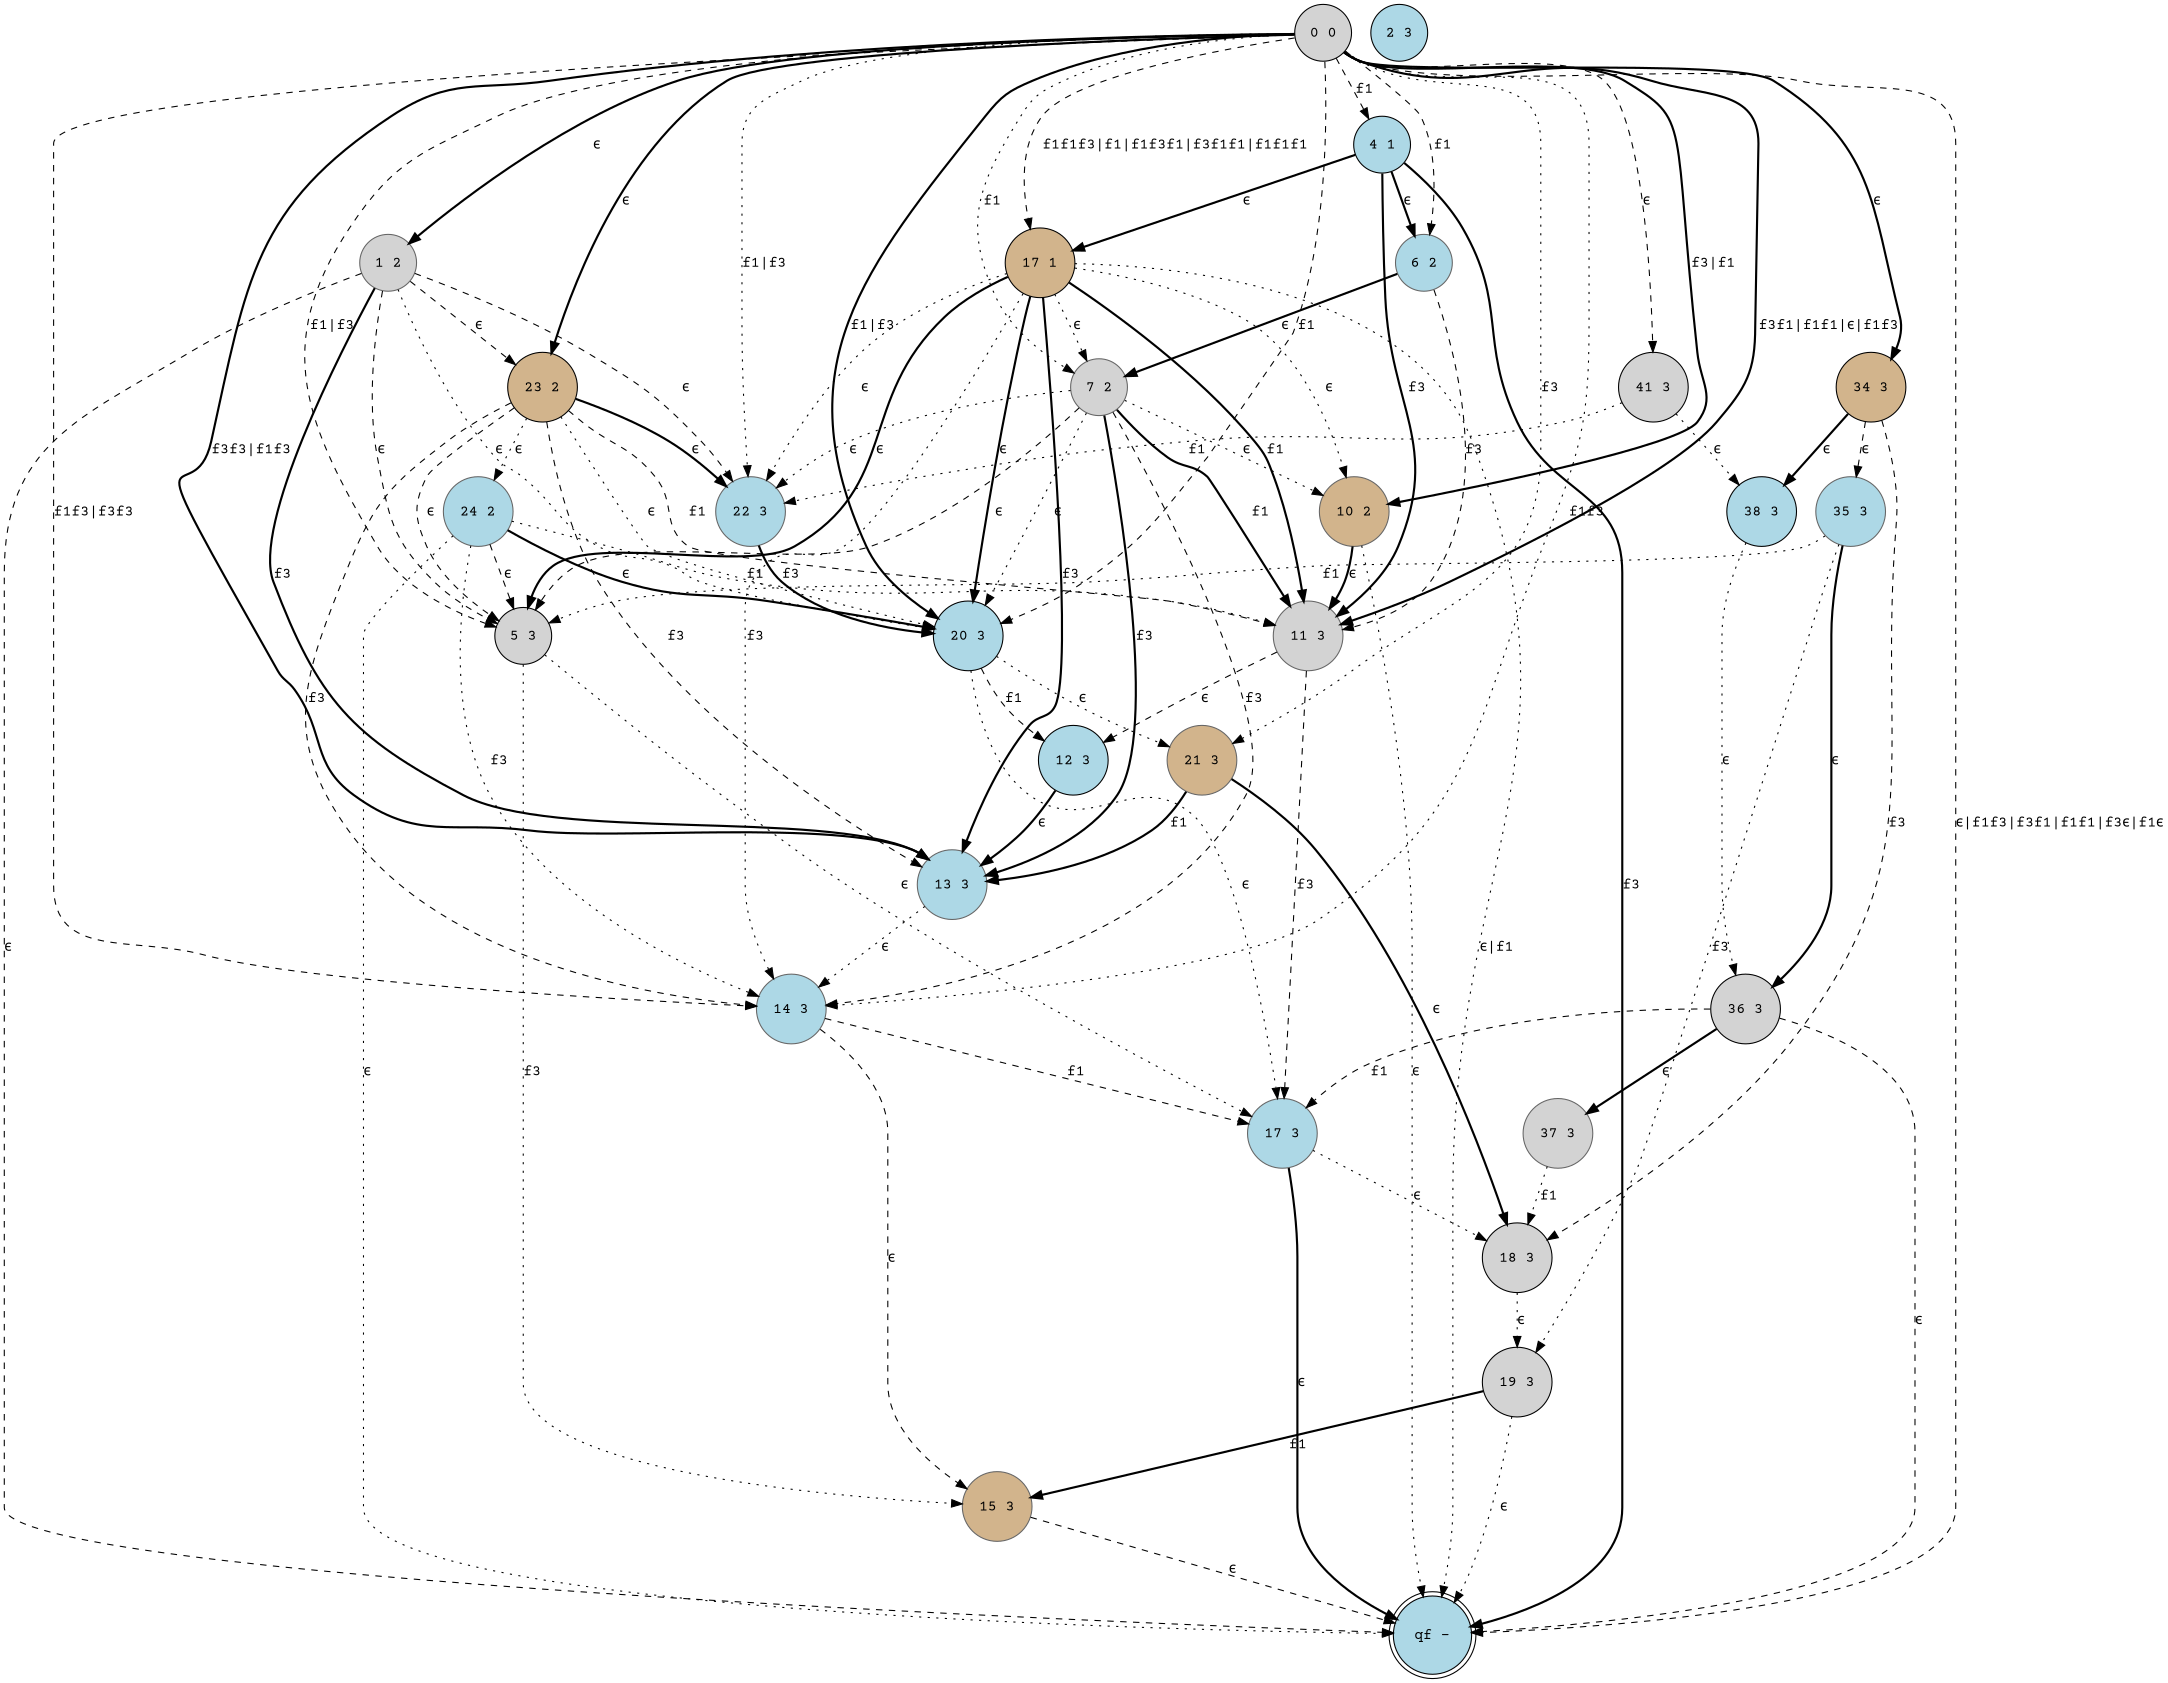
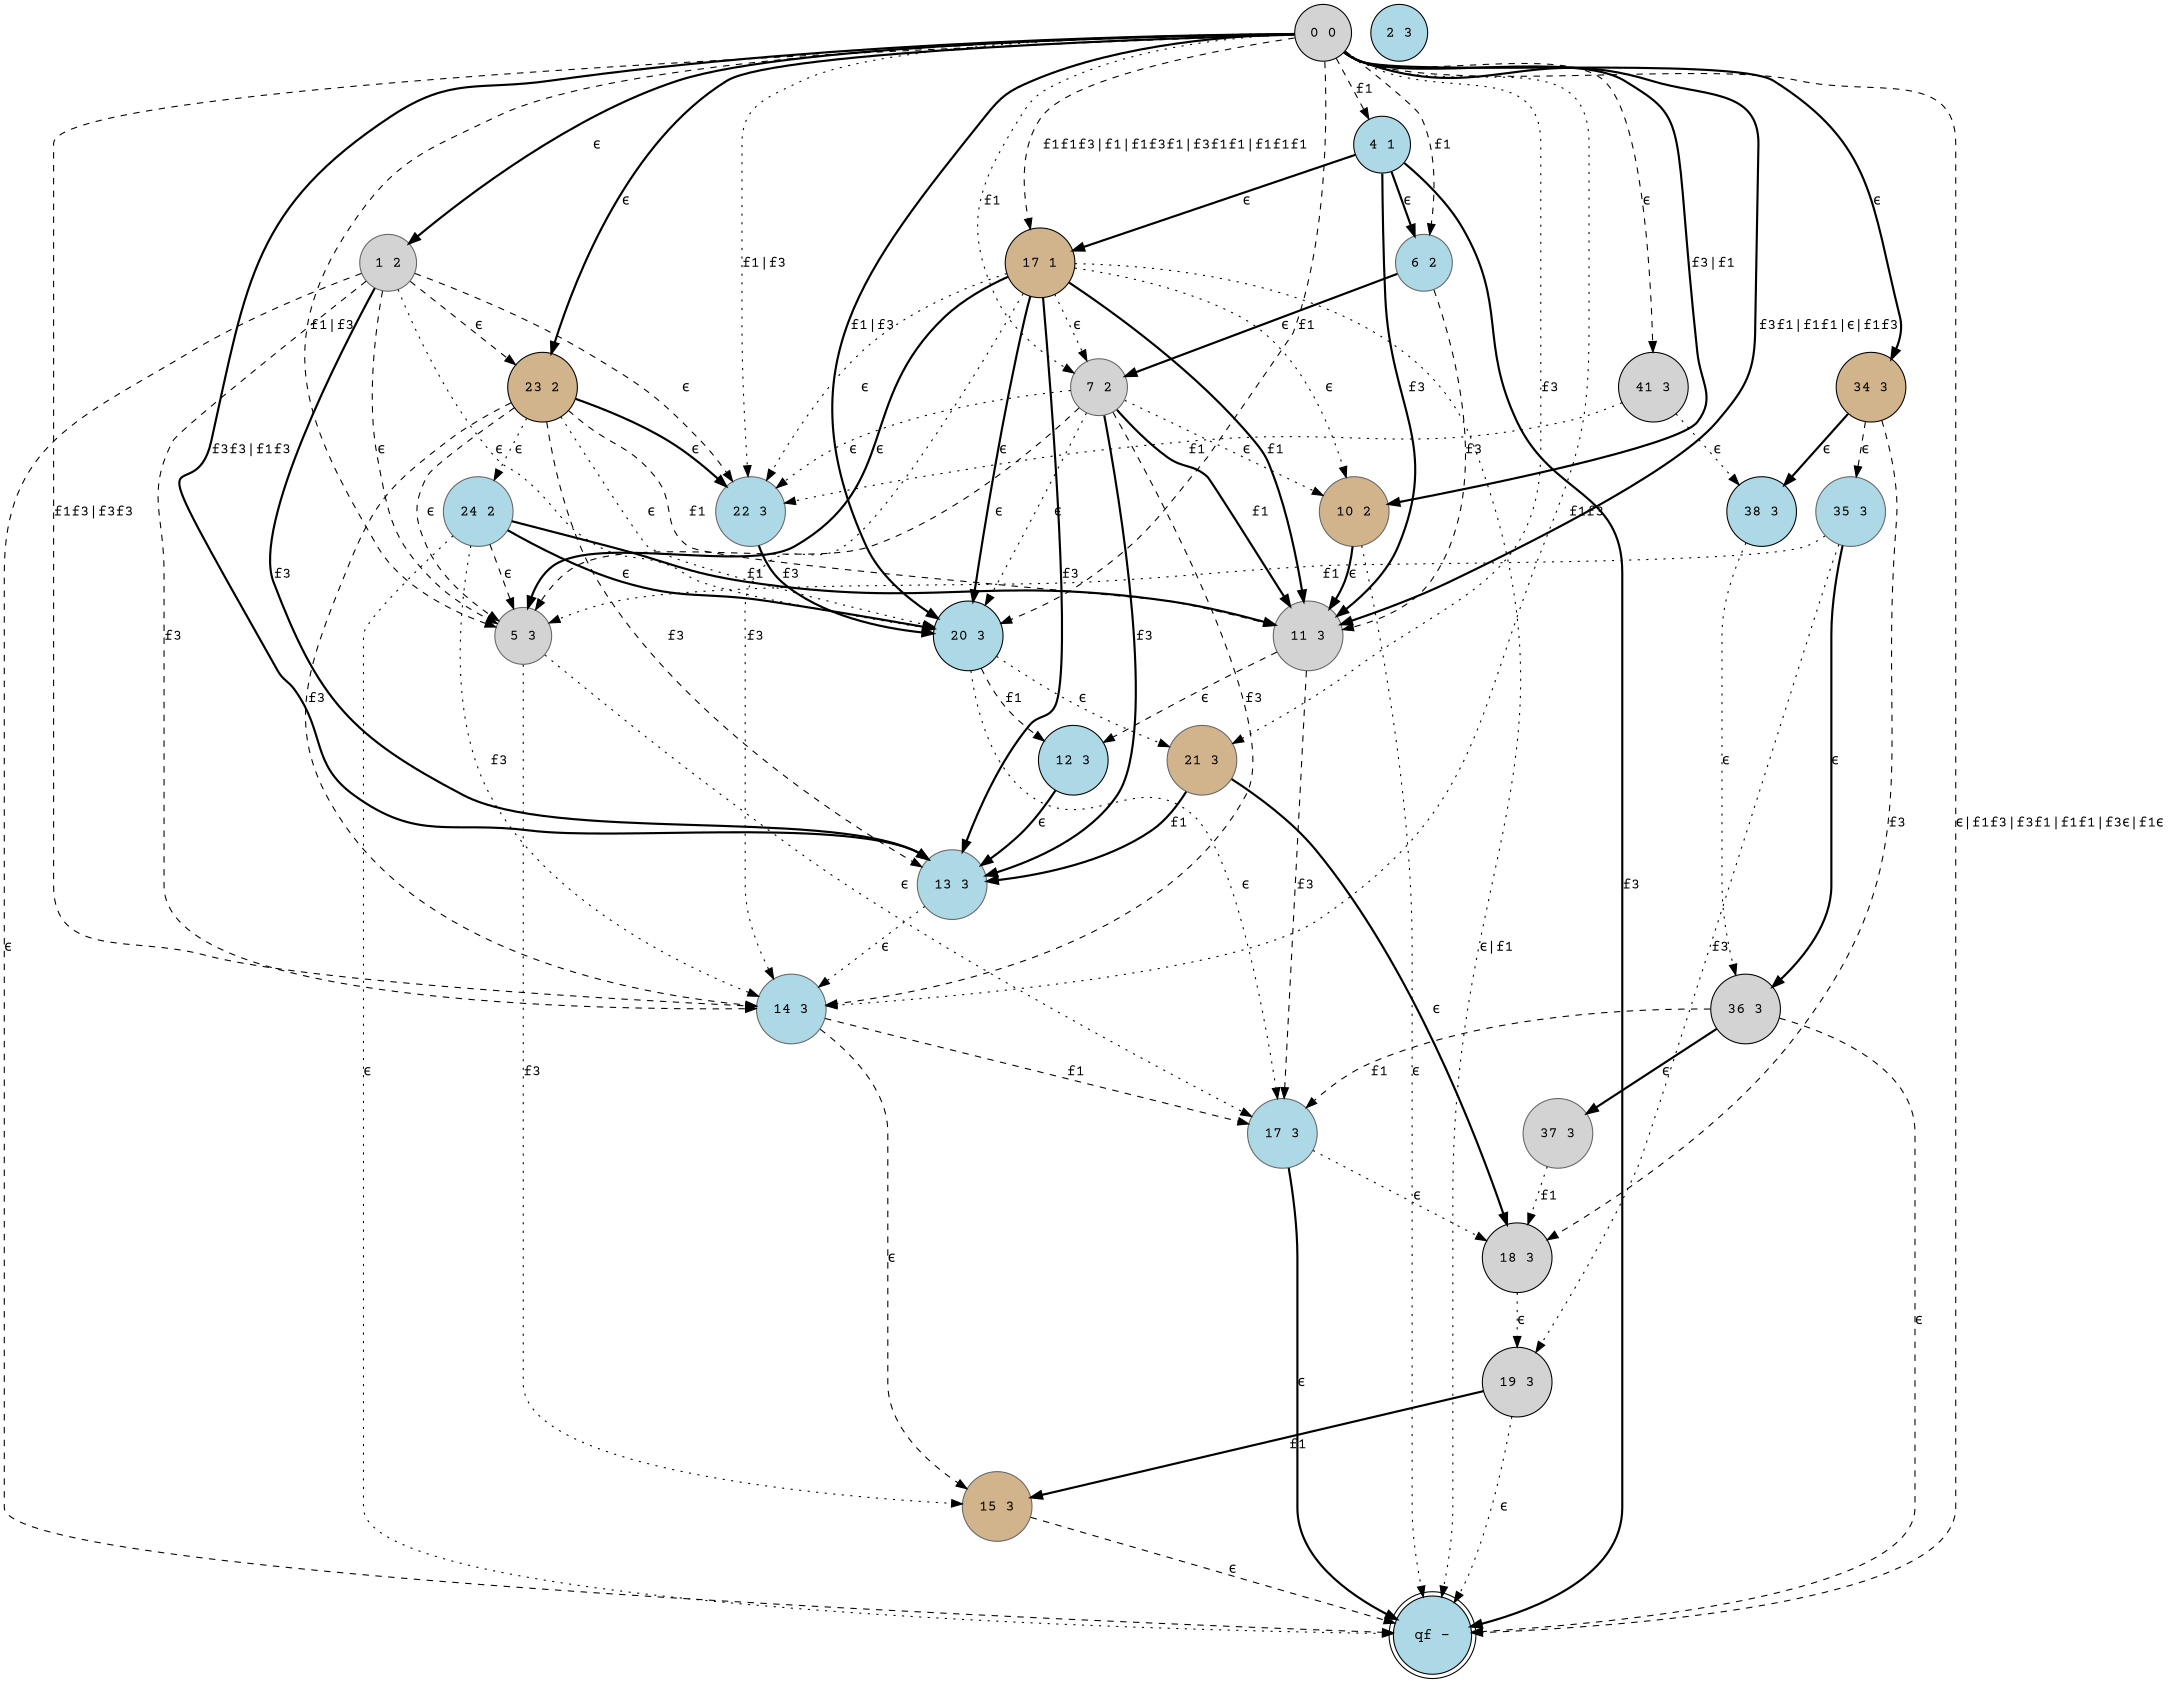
(885, 593) -> (885, 593)
(523, 636) -> (523, 636)
none -> (164, 846)
